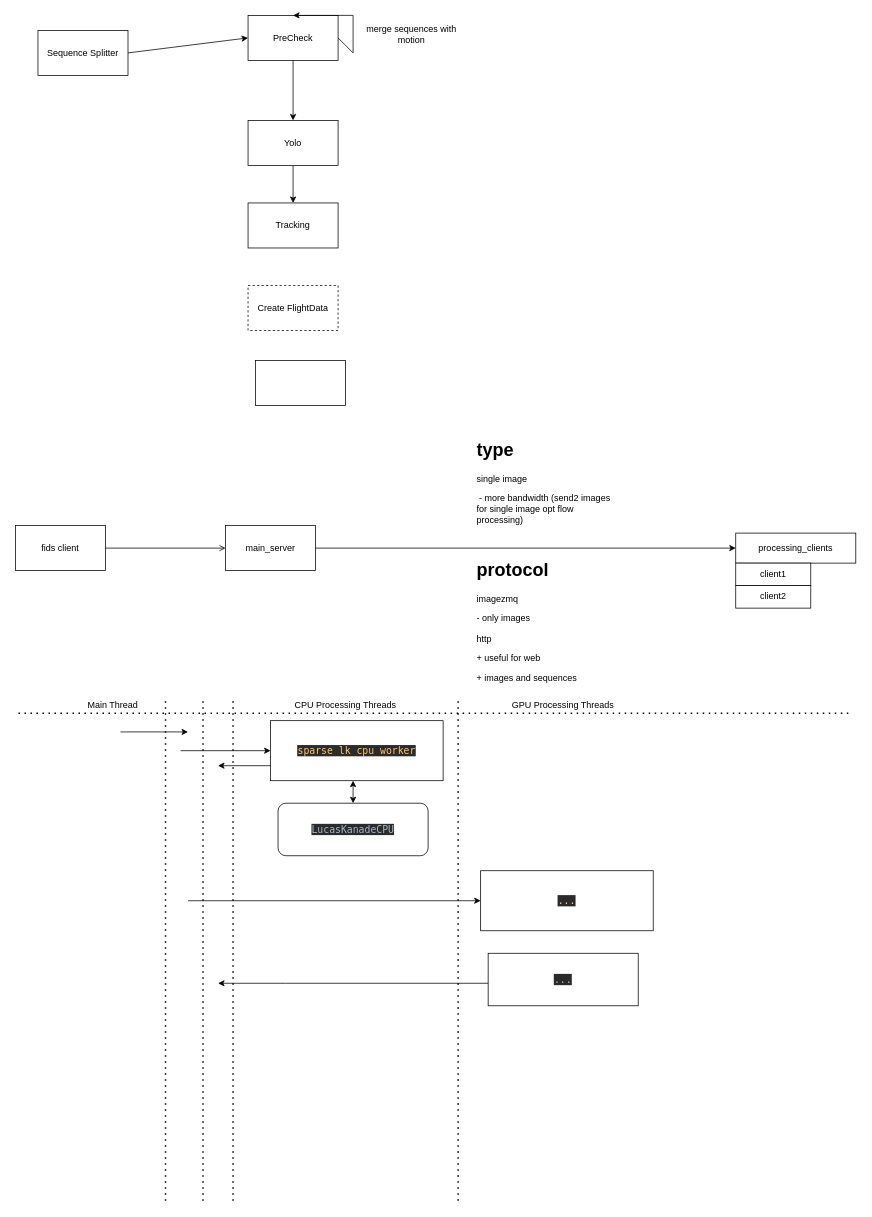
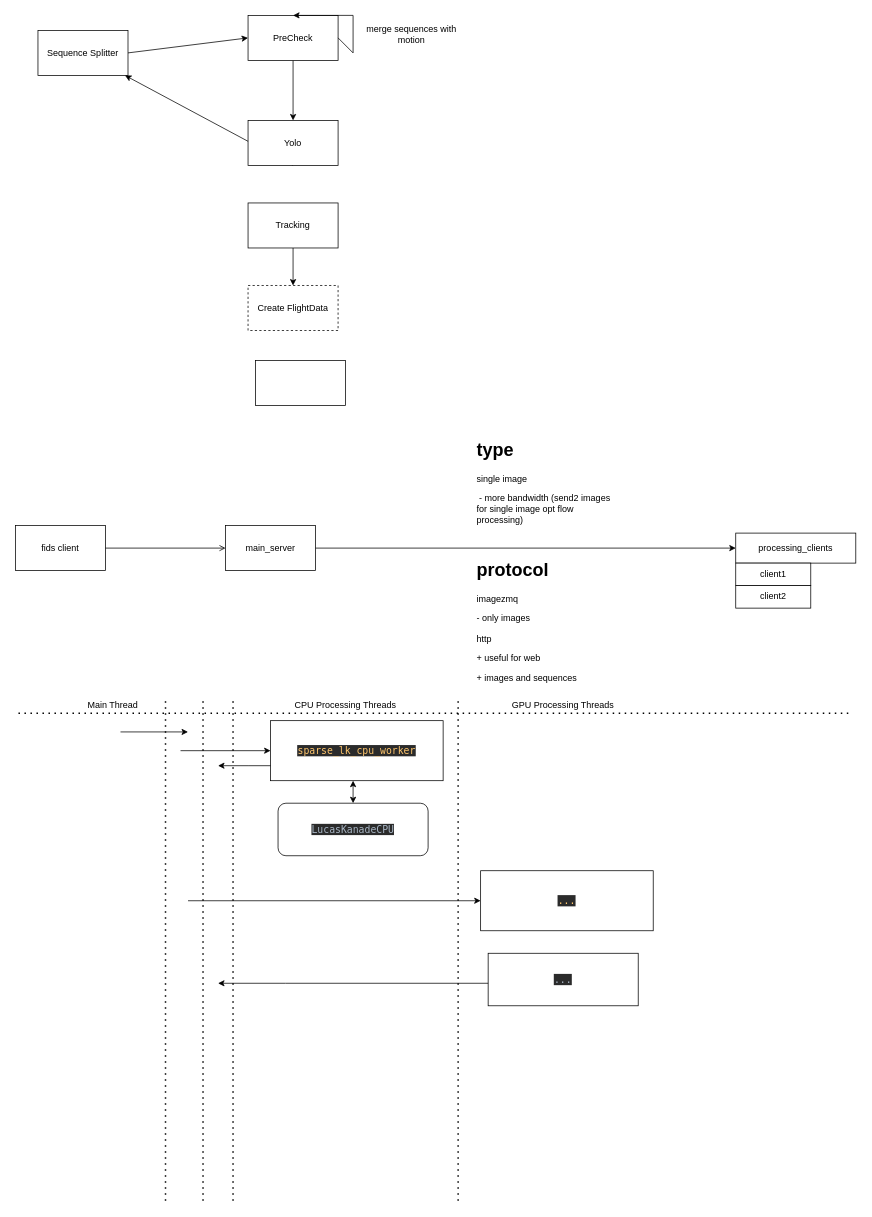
(293, 196) -> (188, 109)
none -> (293, 279)
